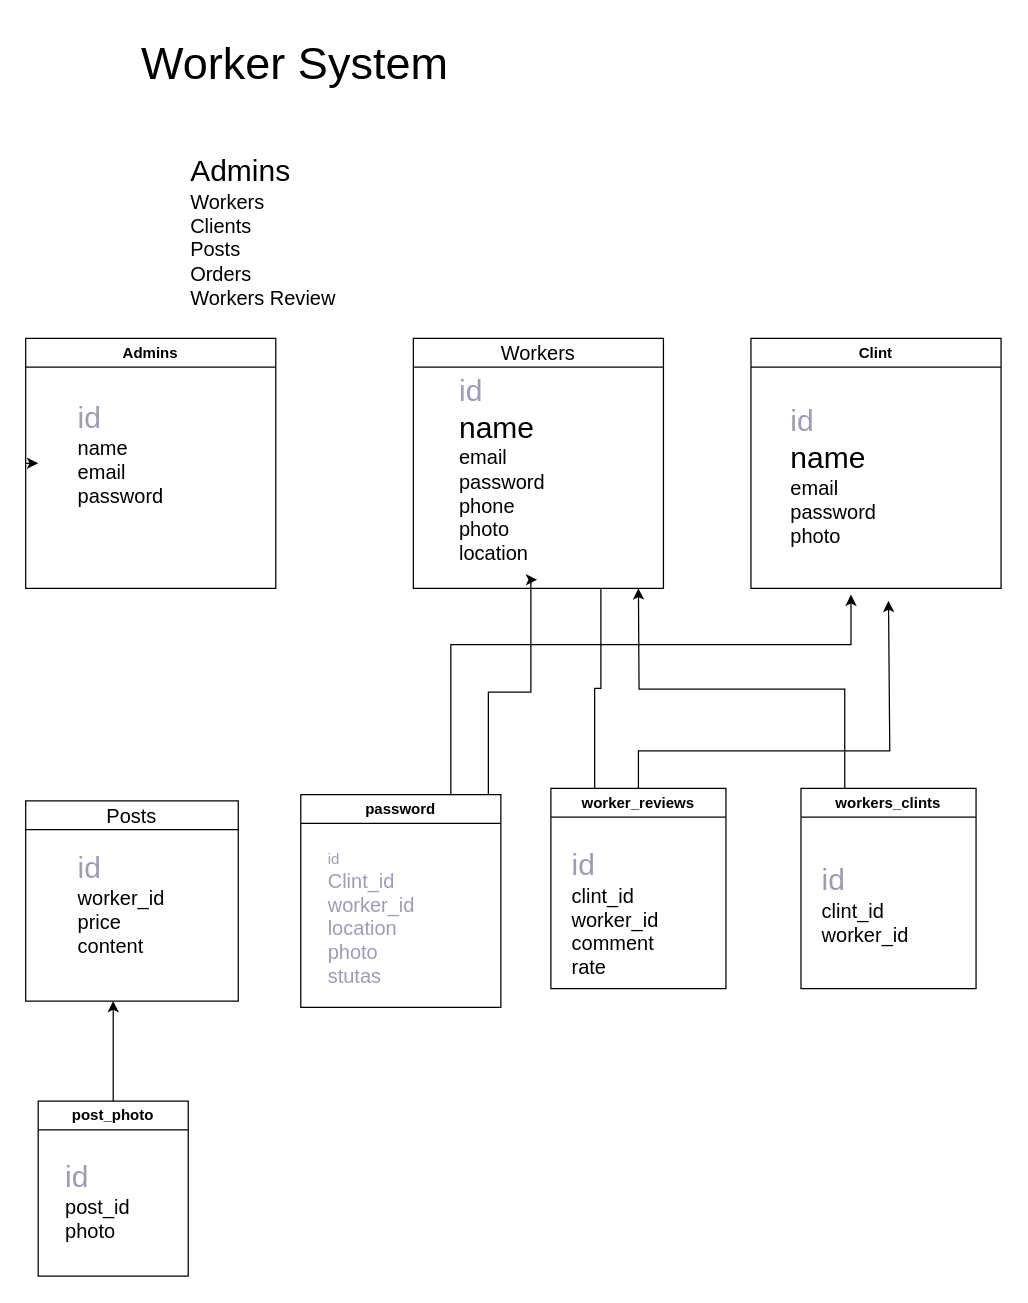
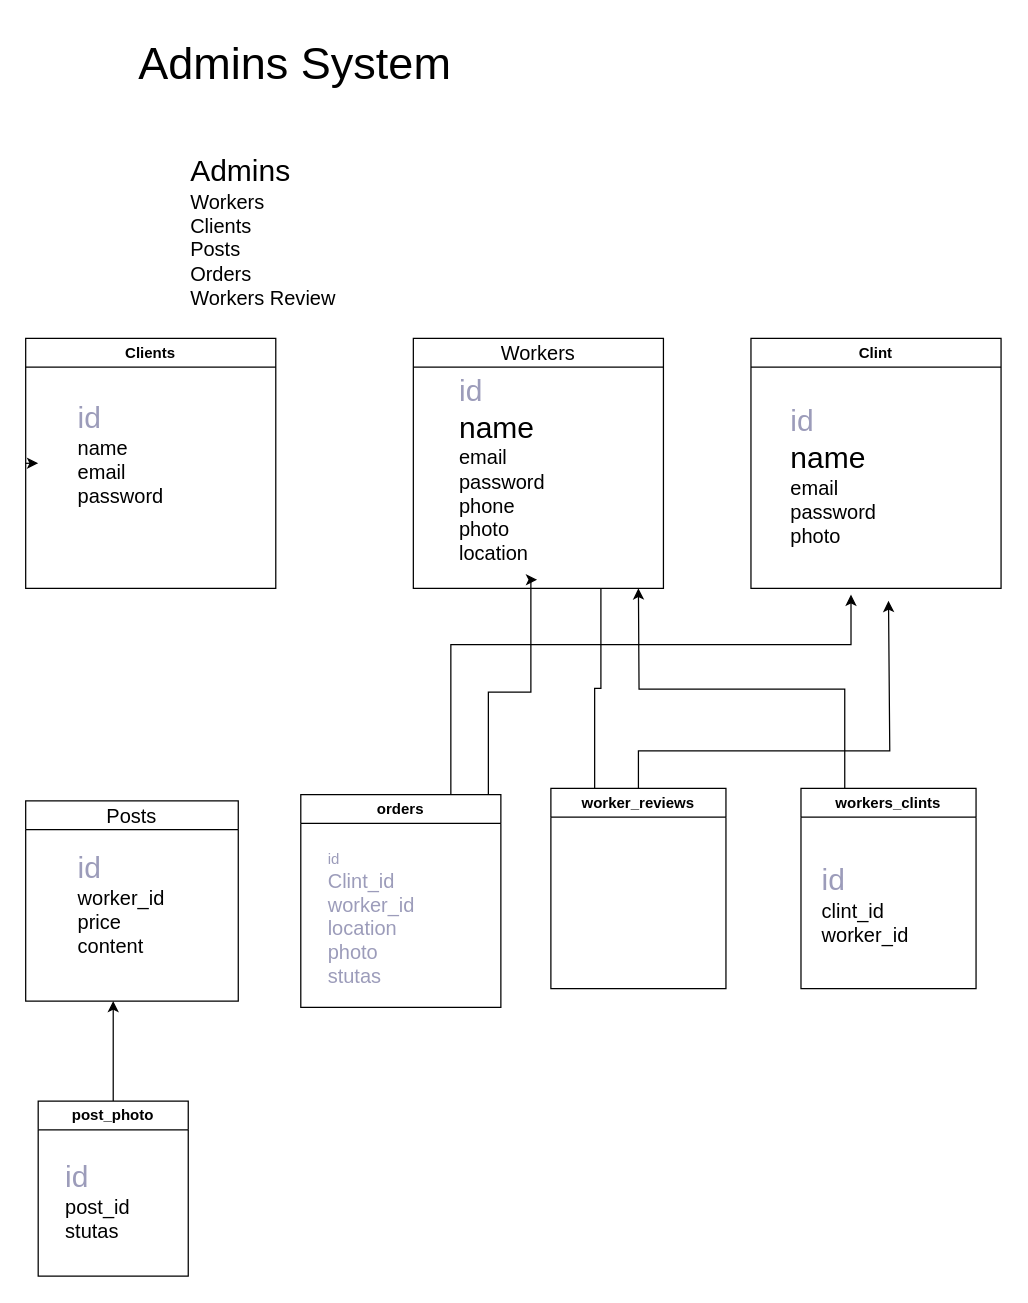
(295, 63) -> (295, 63)
(151, 353) -> (151, 353)
(401, 809) -> (401, 809)
(626, 913) -> none
(93, 1201) -> (93, 1201)
